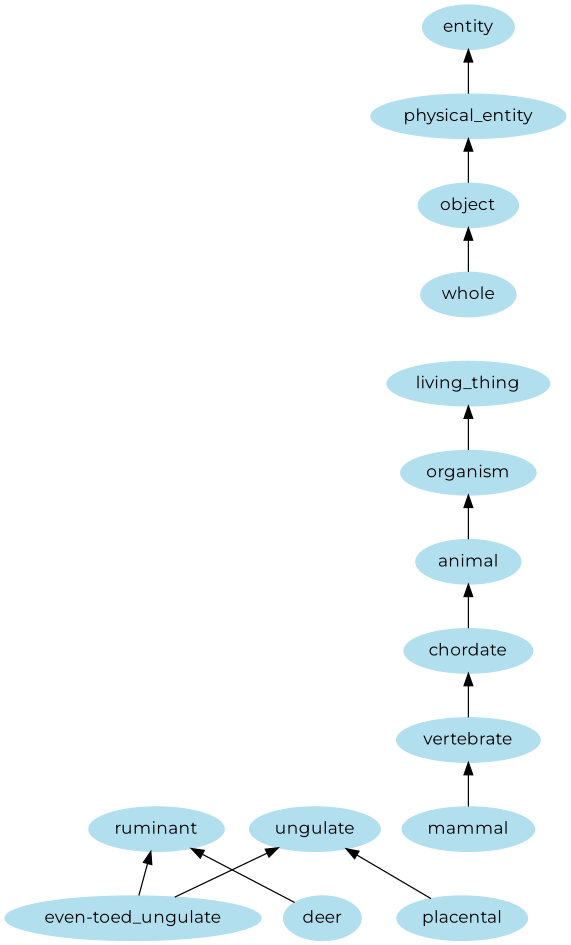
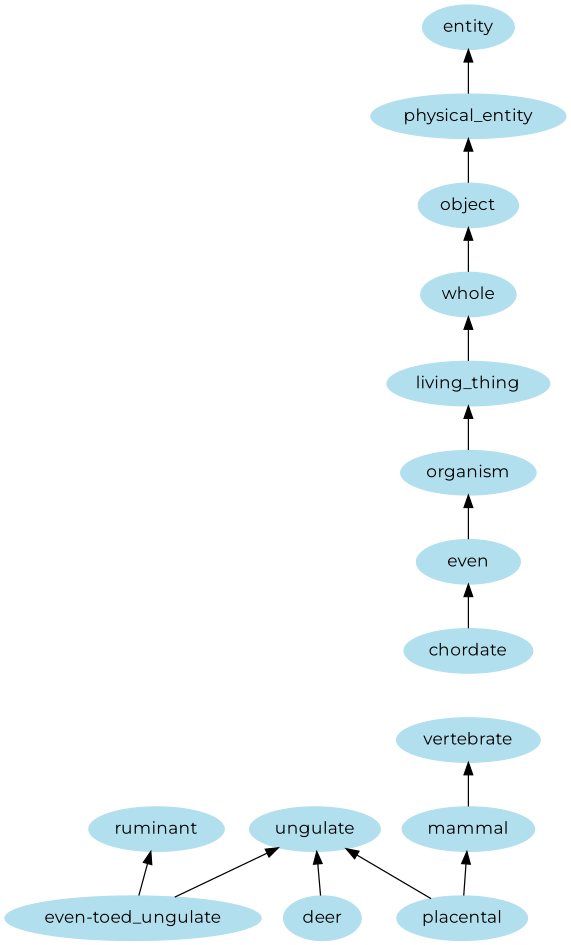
none -> (468, 345)
(468, 562) -> (468, 562)
(468, 702) -> none
(249, 878) -> (319, 880)
none -> (465, 880)
